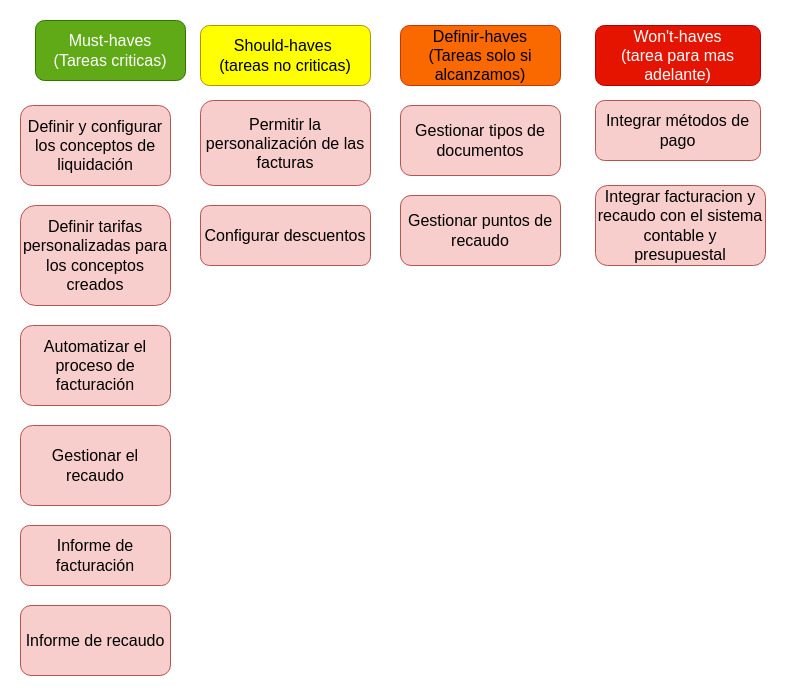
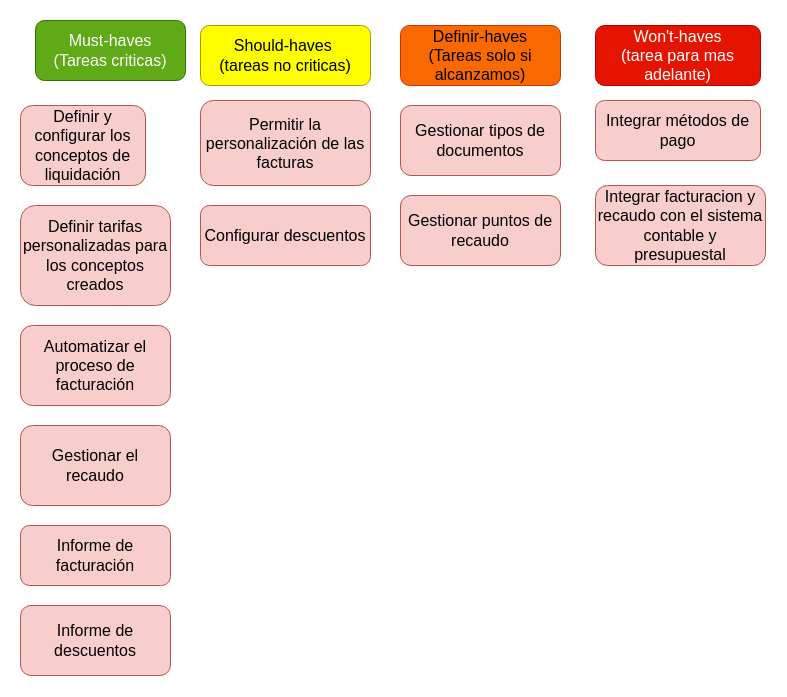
(96, 146) -> (83, 146)
(96, 641) -> (96, 641)
